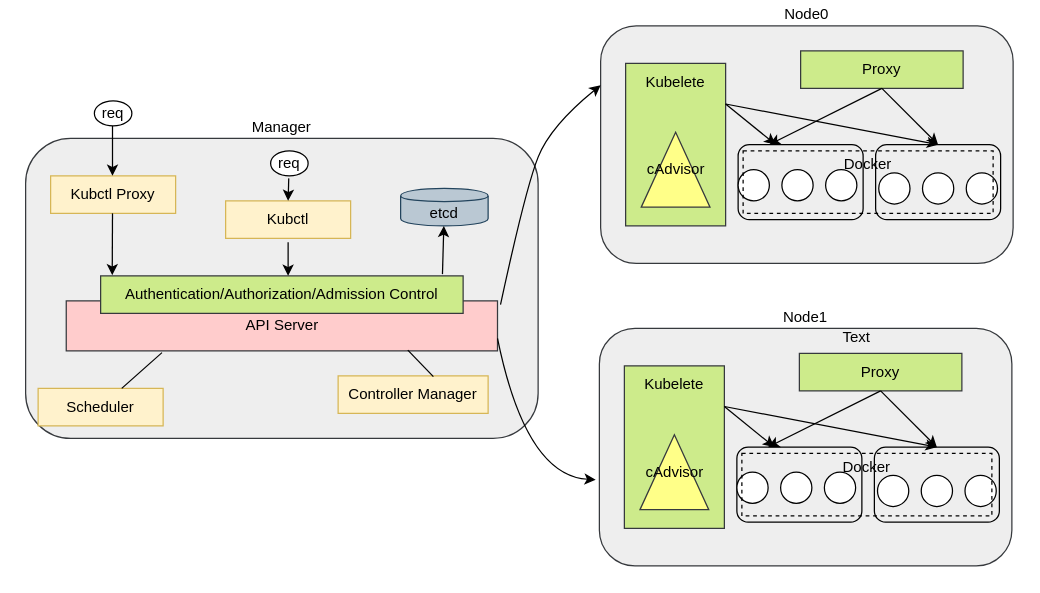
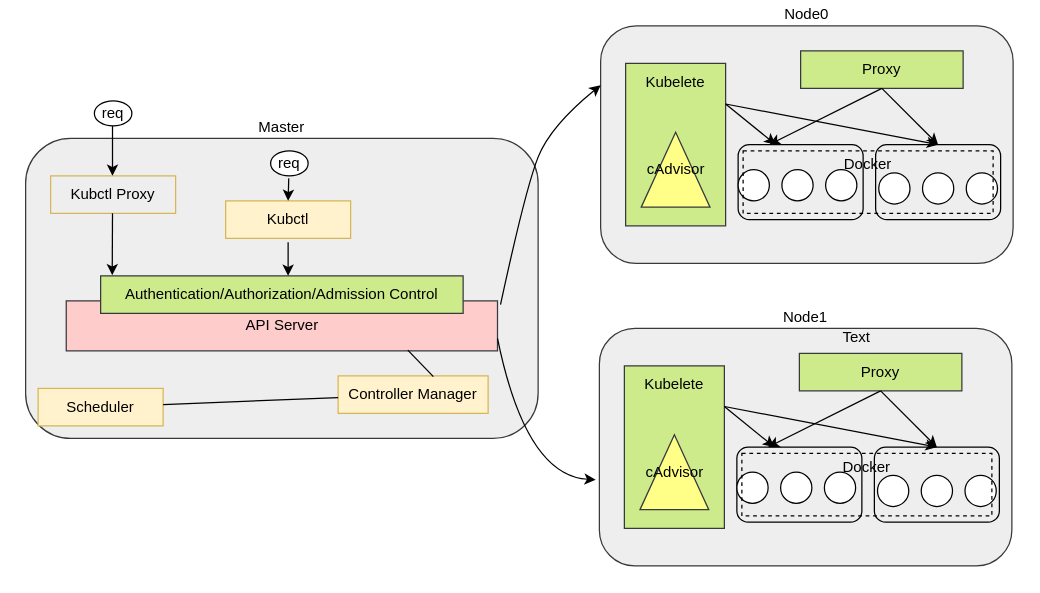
(282, 125) -> (282, 125)
(113, 194) -> (113, 194)
(444, 207) -> none
(443, 254) -> none
(141, 371) -> (250, 401)
